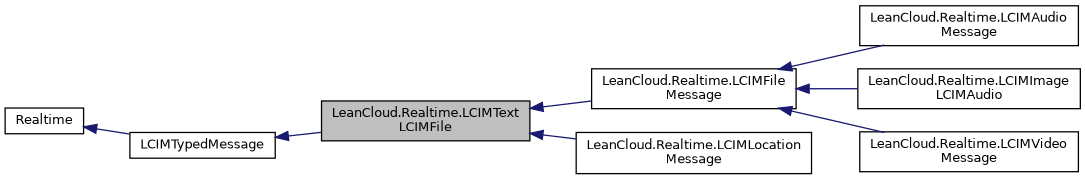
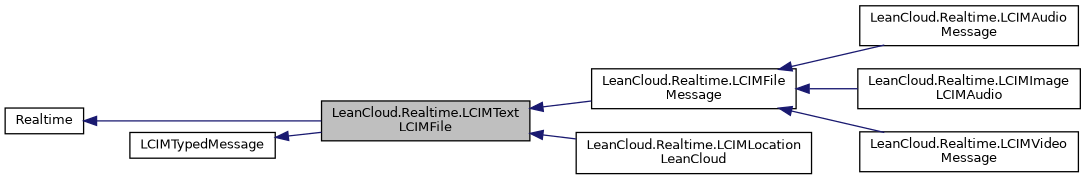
(113, 131) -> (209, 121)
(694, 153) -> (694, 153)
